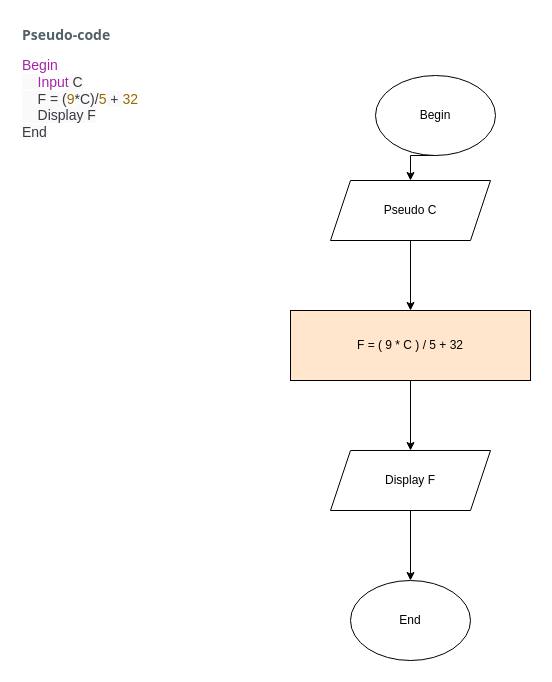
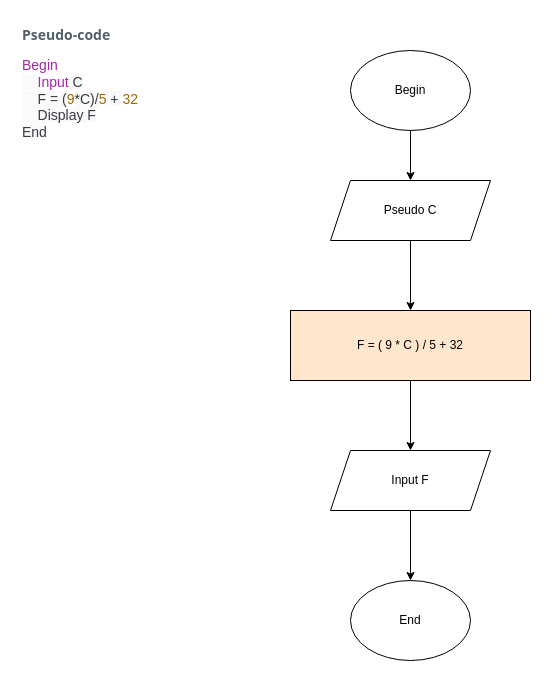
(436, 116) -> (411, 91)
(411, 481) -> (411, 481)
